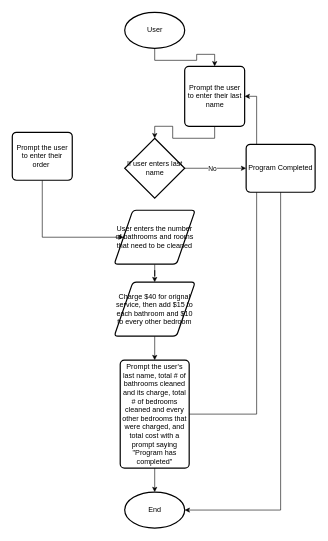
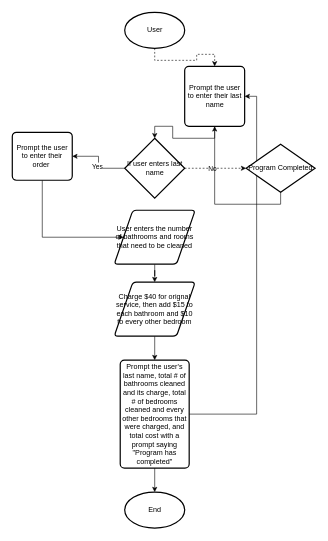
(186, 60) -> (186, 60)
none -> (99, 163)
(212, 168) -> (212, 168)
(281, 168) -> (281, 168)
(281, 358) -> (215, 172)
